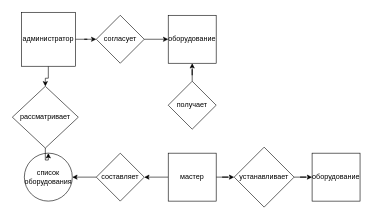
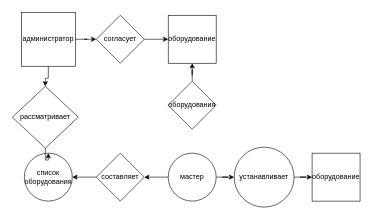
(192, 105) -> (192, 105)
(192, 177) -> (192, 177)
(264, 177) -> (264, 177)
